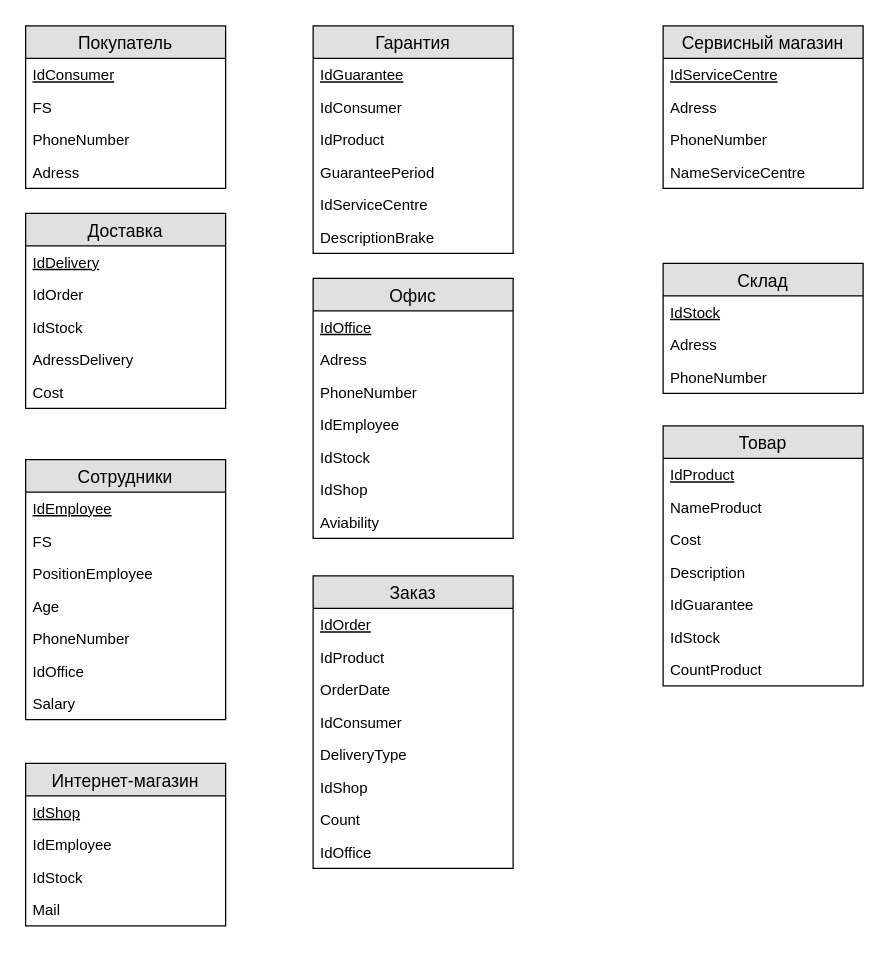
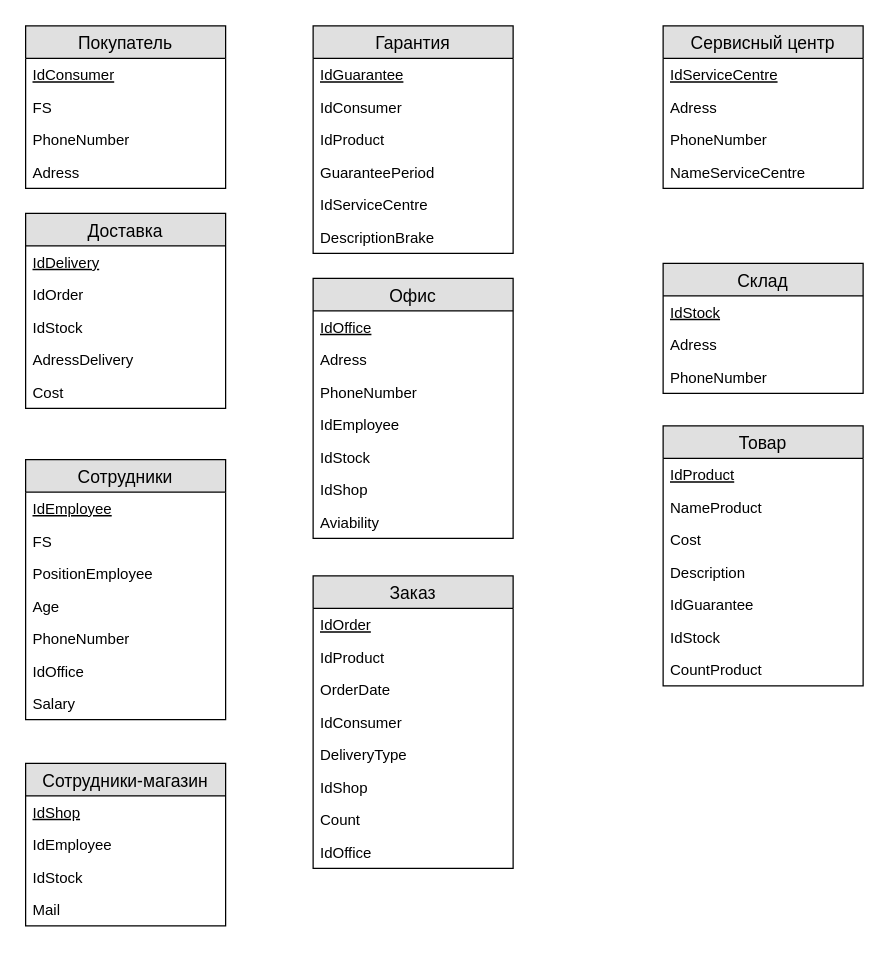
(763, 43) -> (763, 43)
(125, 780) -> (125, 780)
